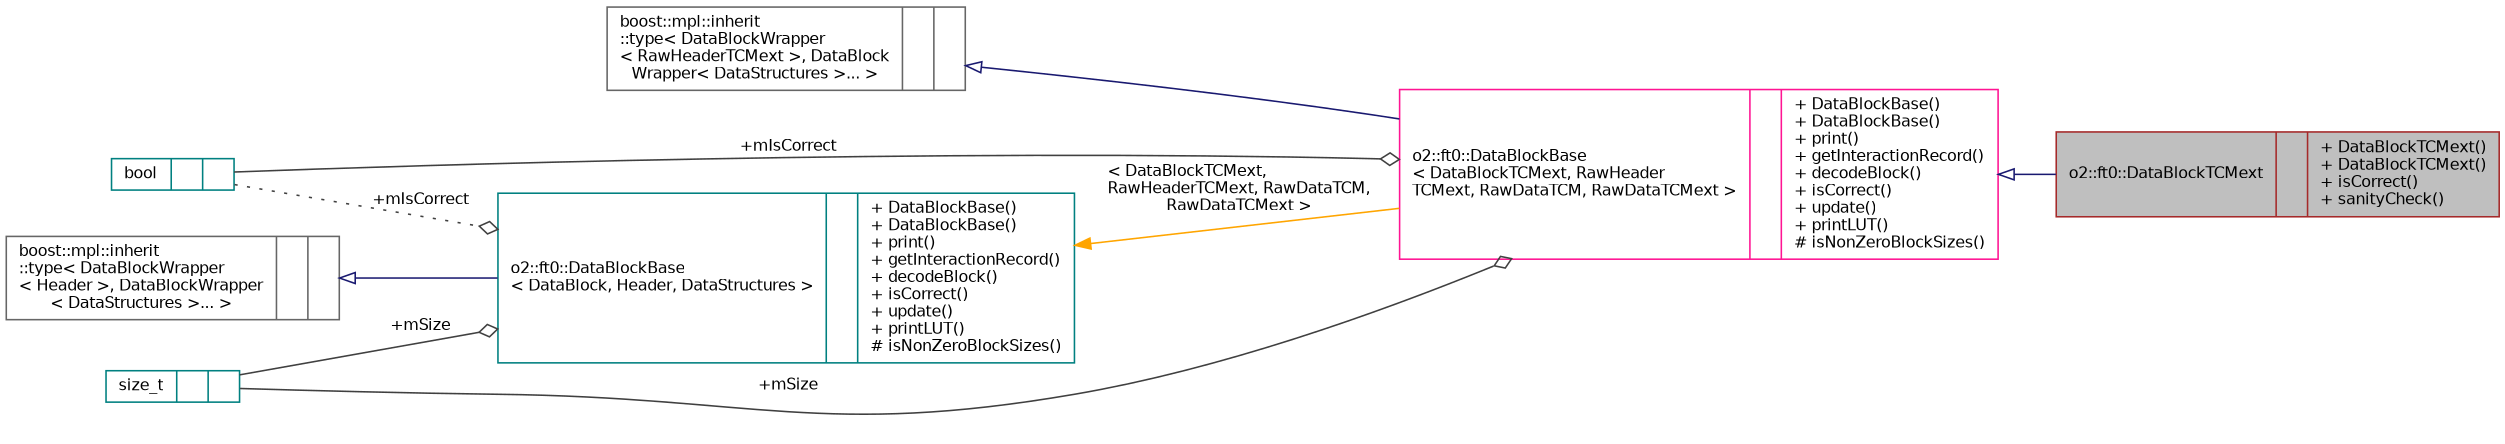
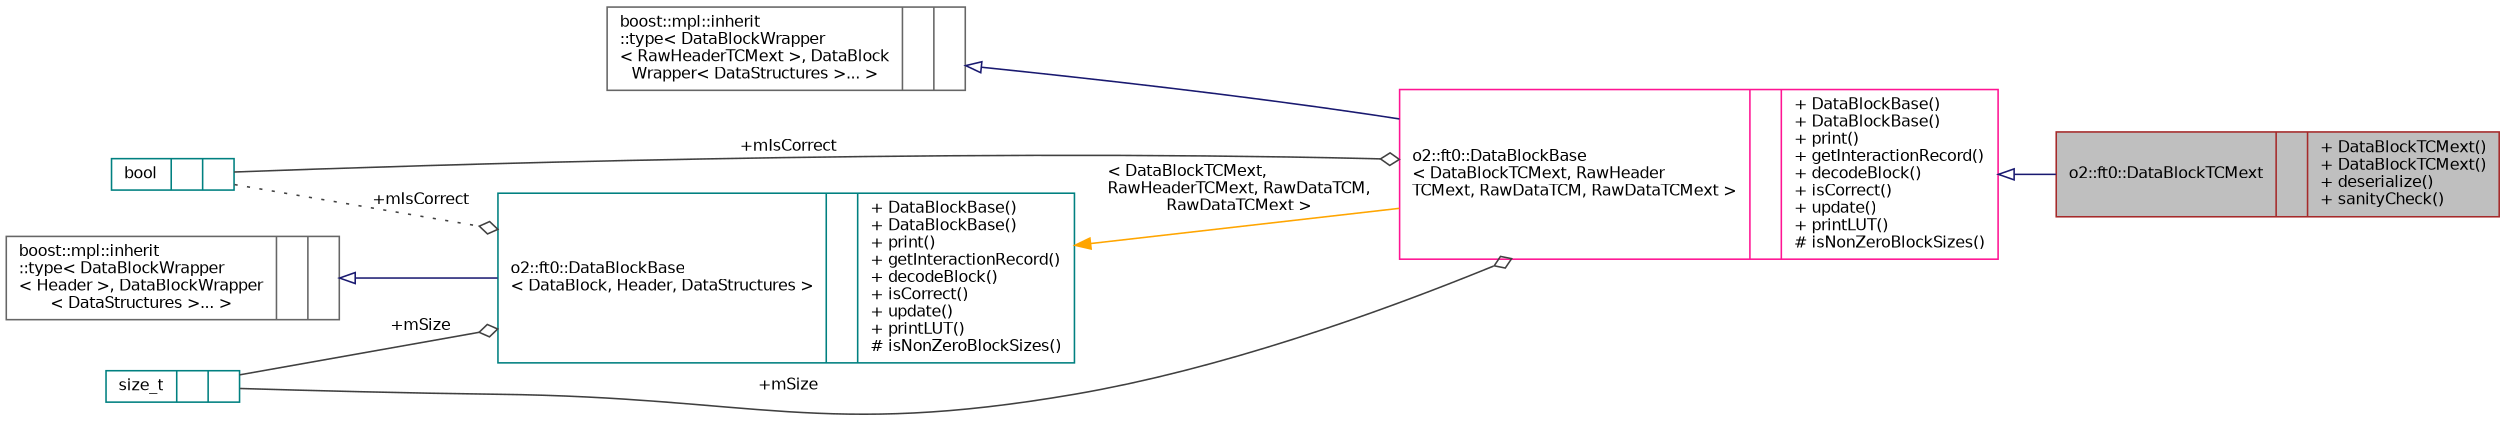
(2370, 182) -> (2377, 182)
